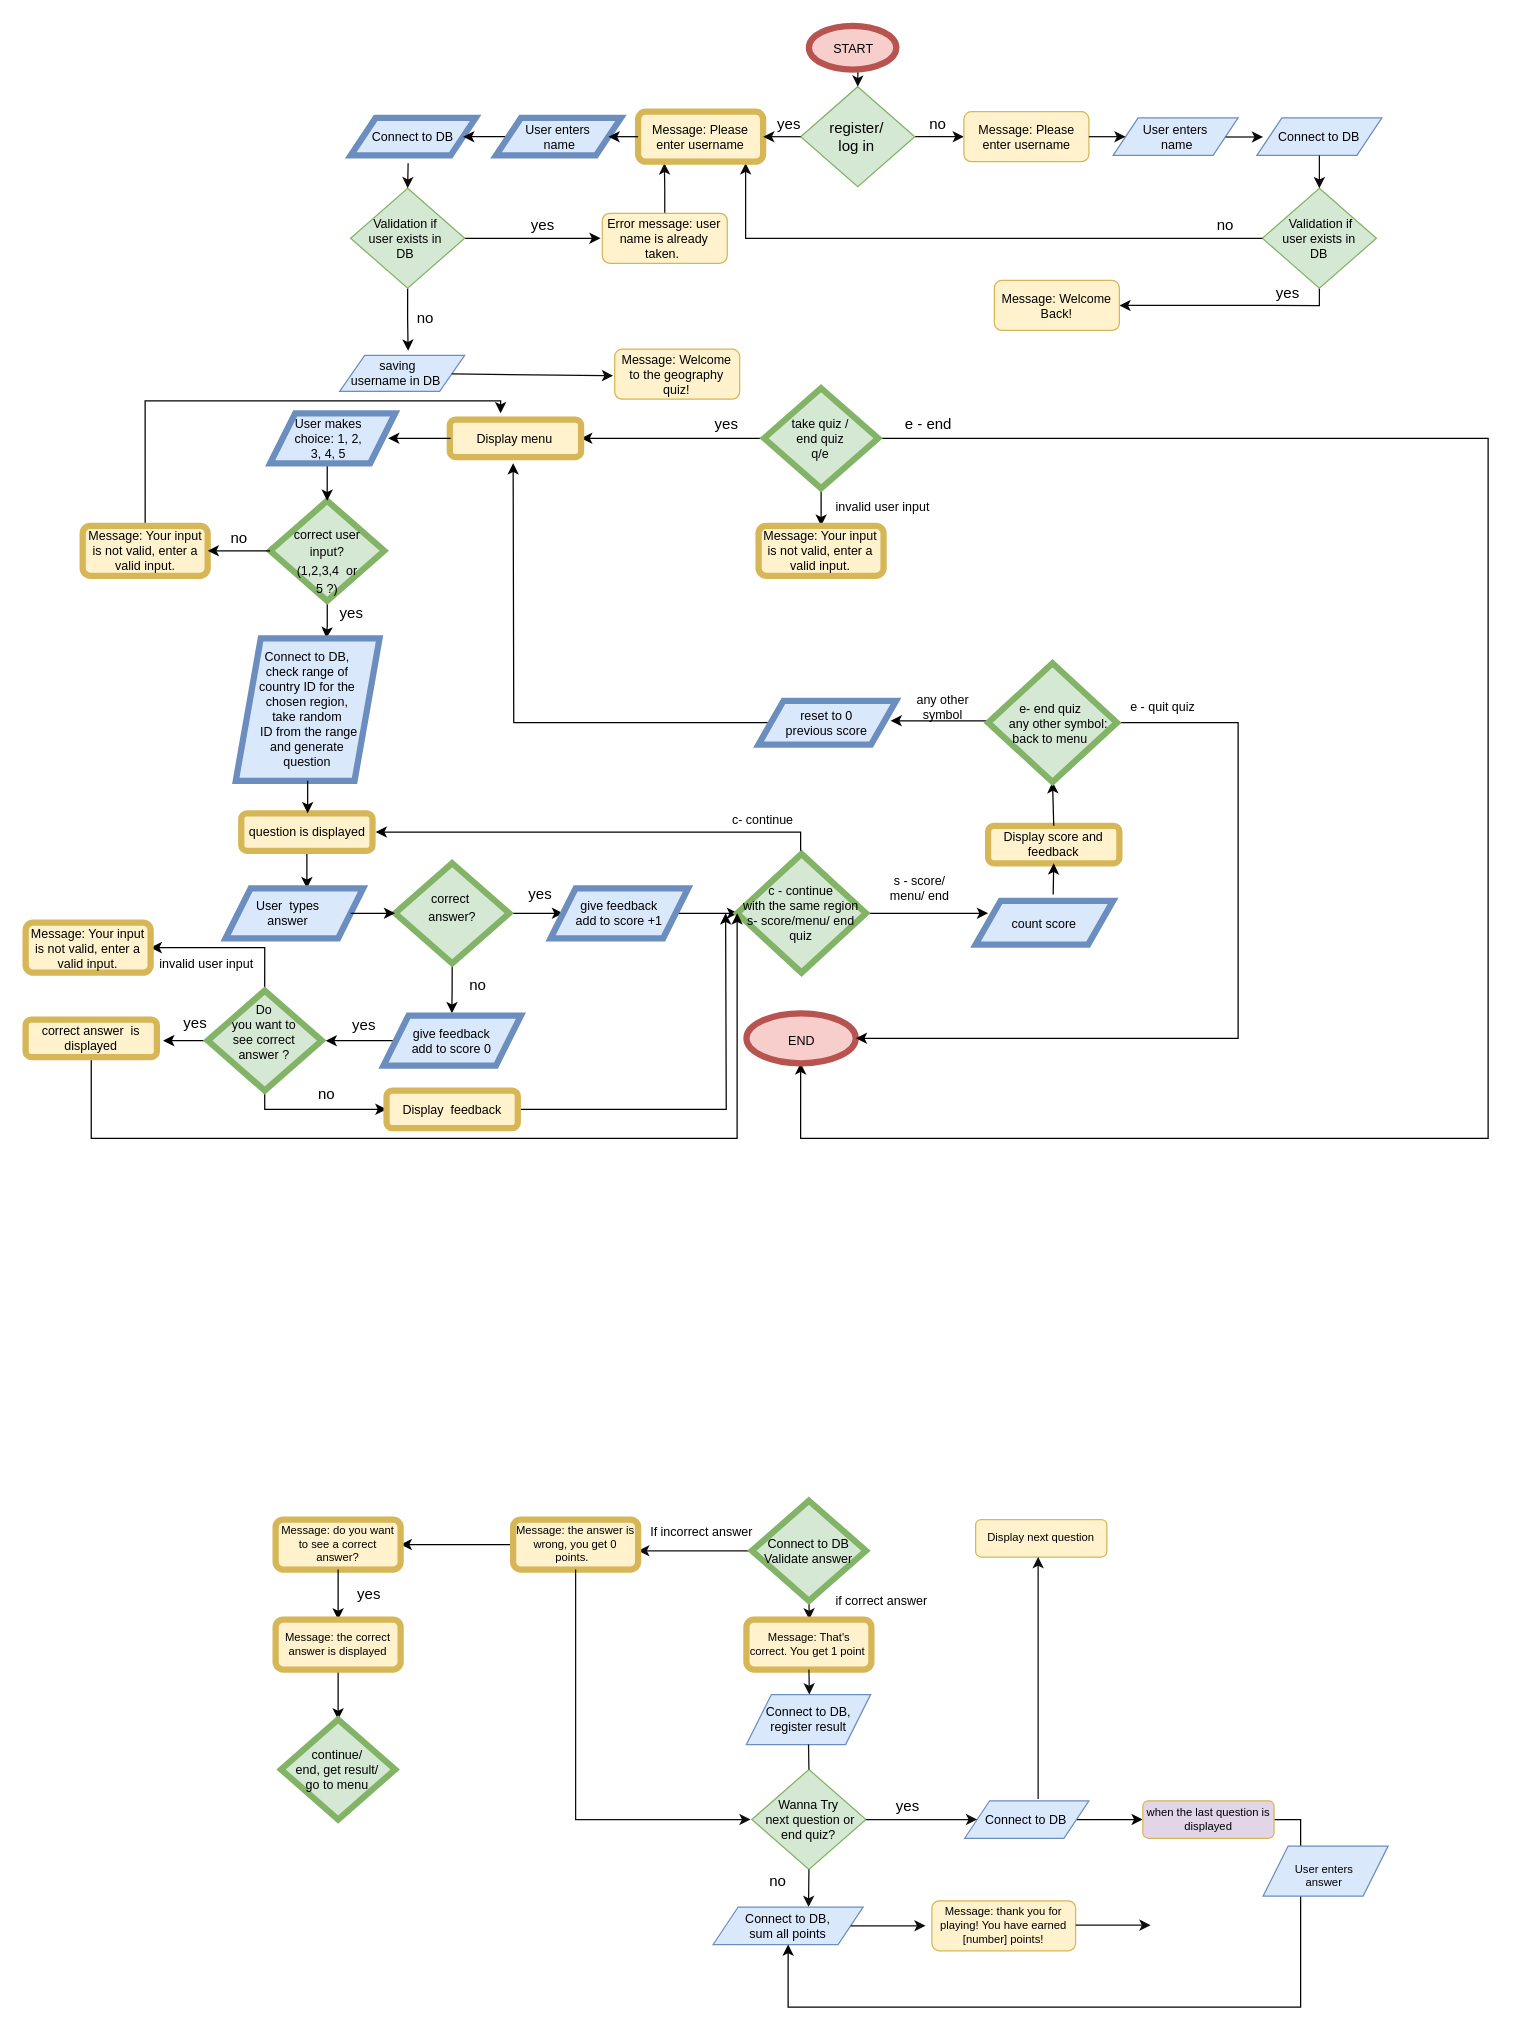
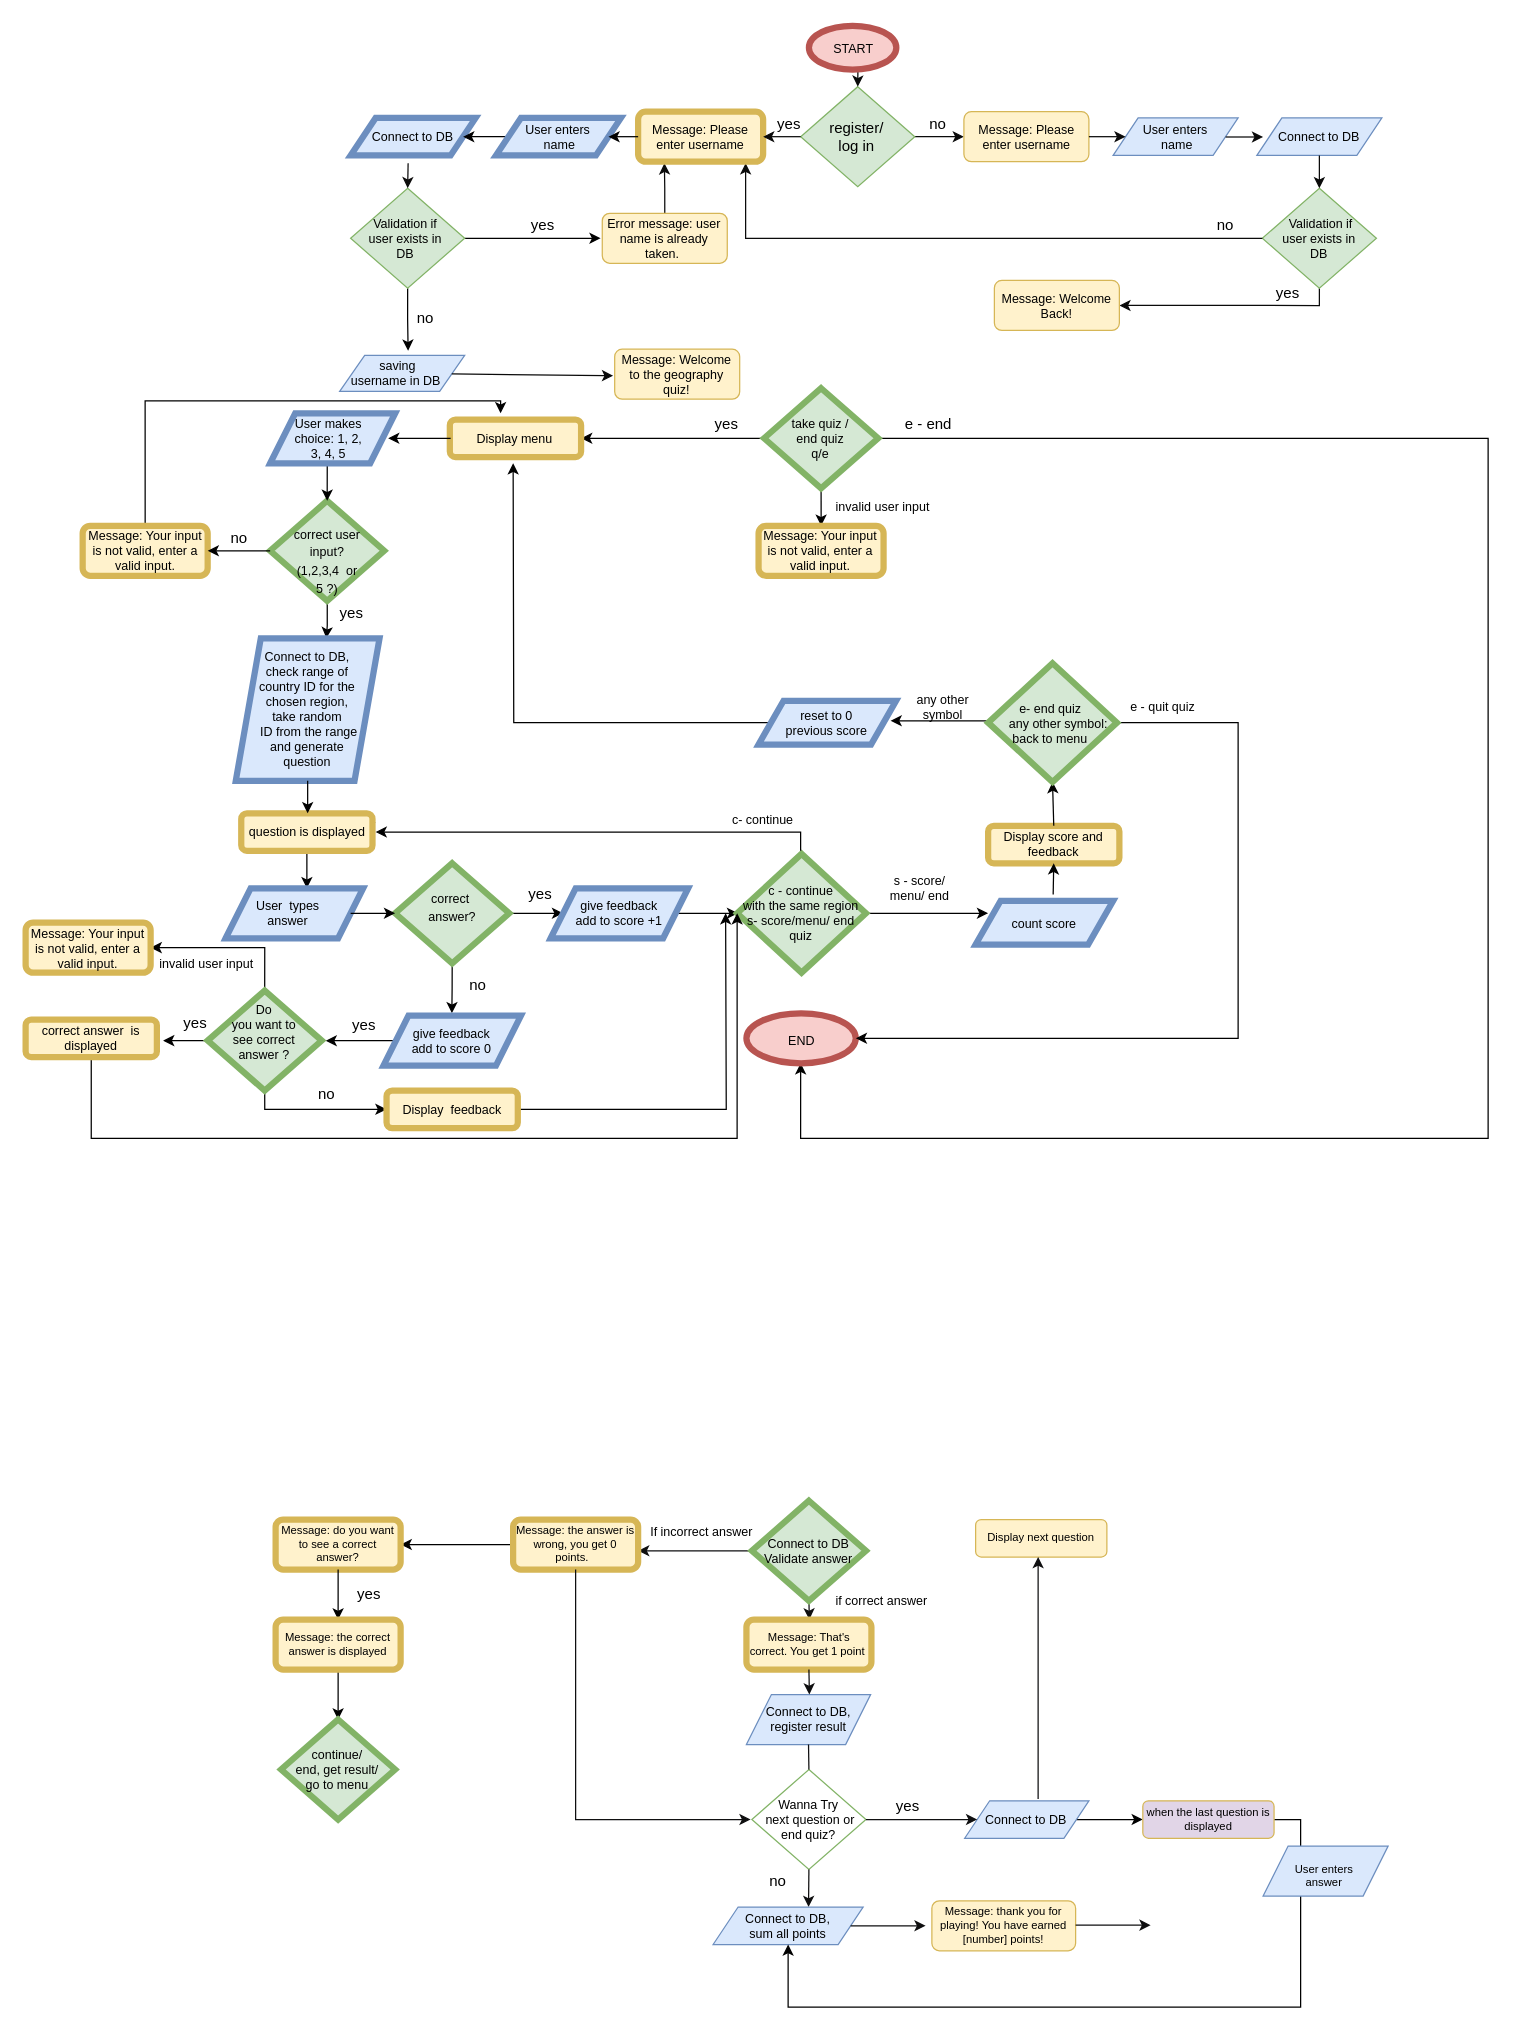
(809, 1819) -> (809, 1819)
